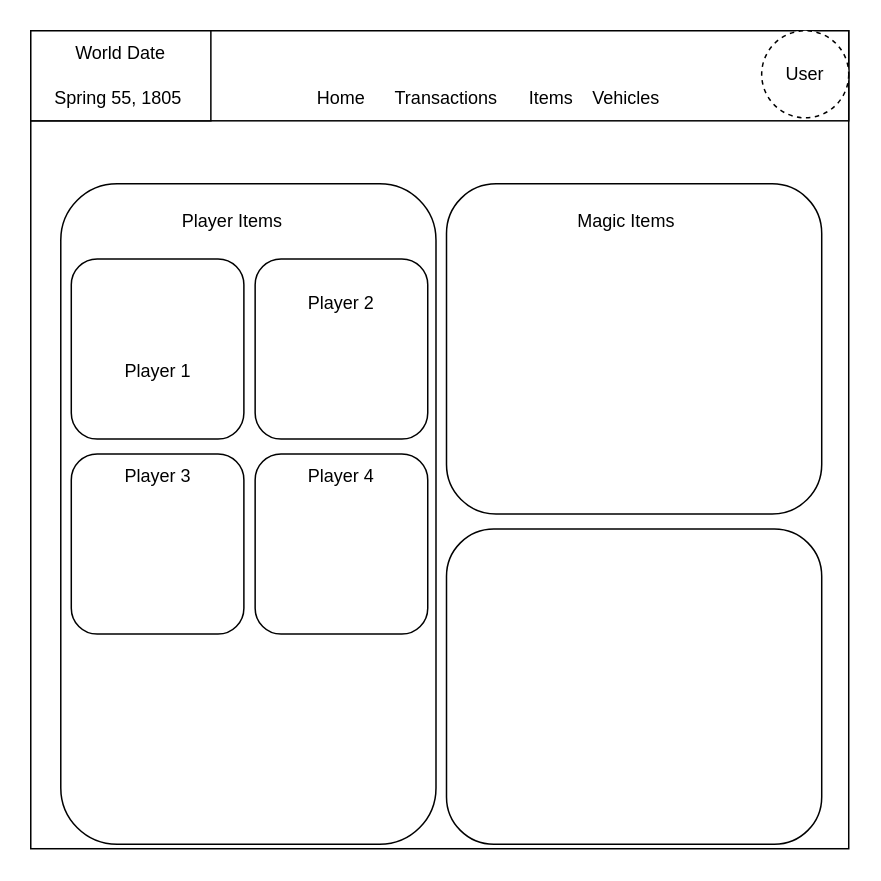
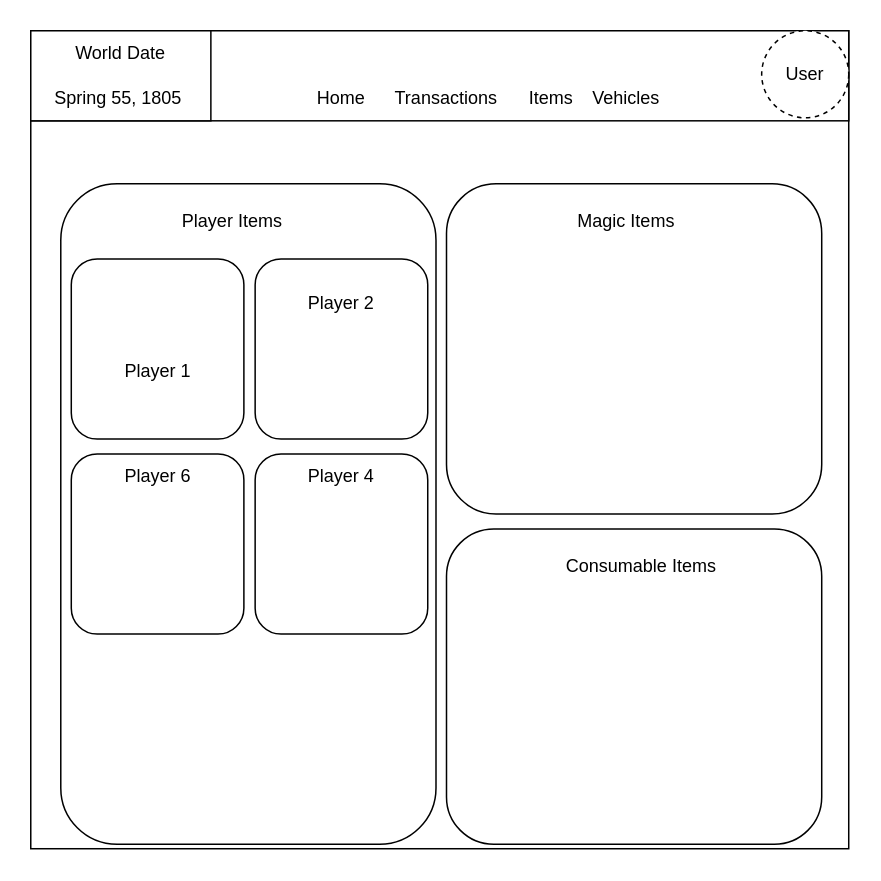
(158, 476) -> (158, 476)
none -> (641, 566)
